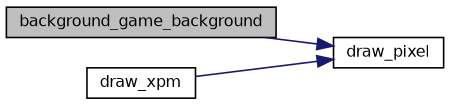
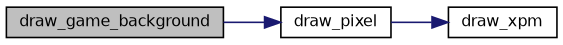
(141, 22) -> (115, 22)
(257, 69) -> (411, 22)
